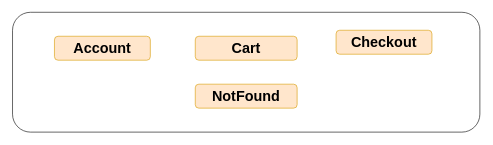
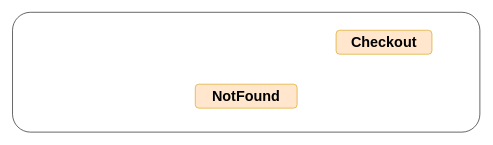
(102, 48) -> none
(246, 48) -> none
